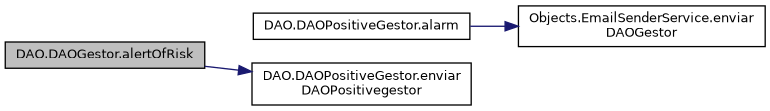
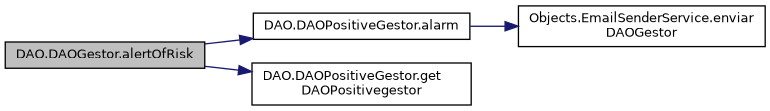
none -> (222, 42)
(362, 84) -> (362, 84)
